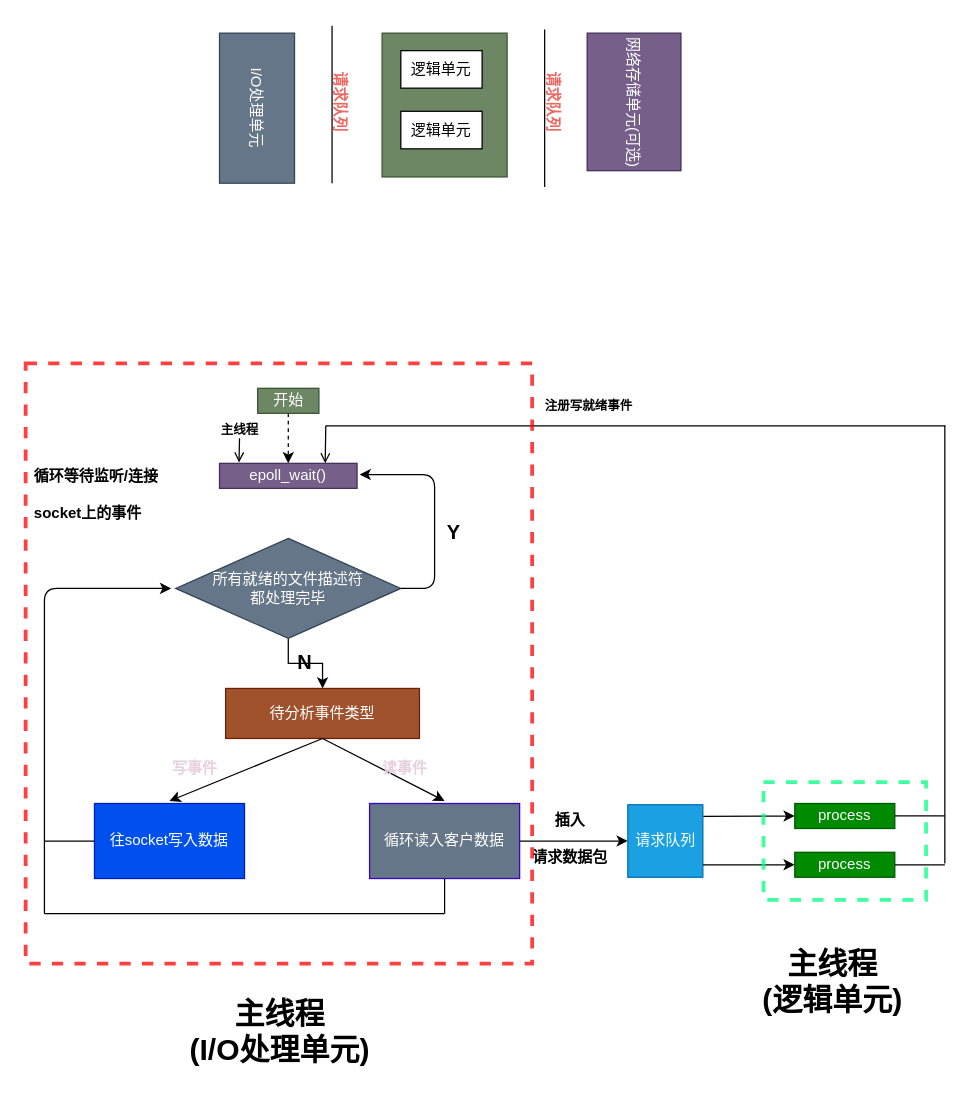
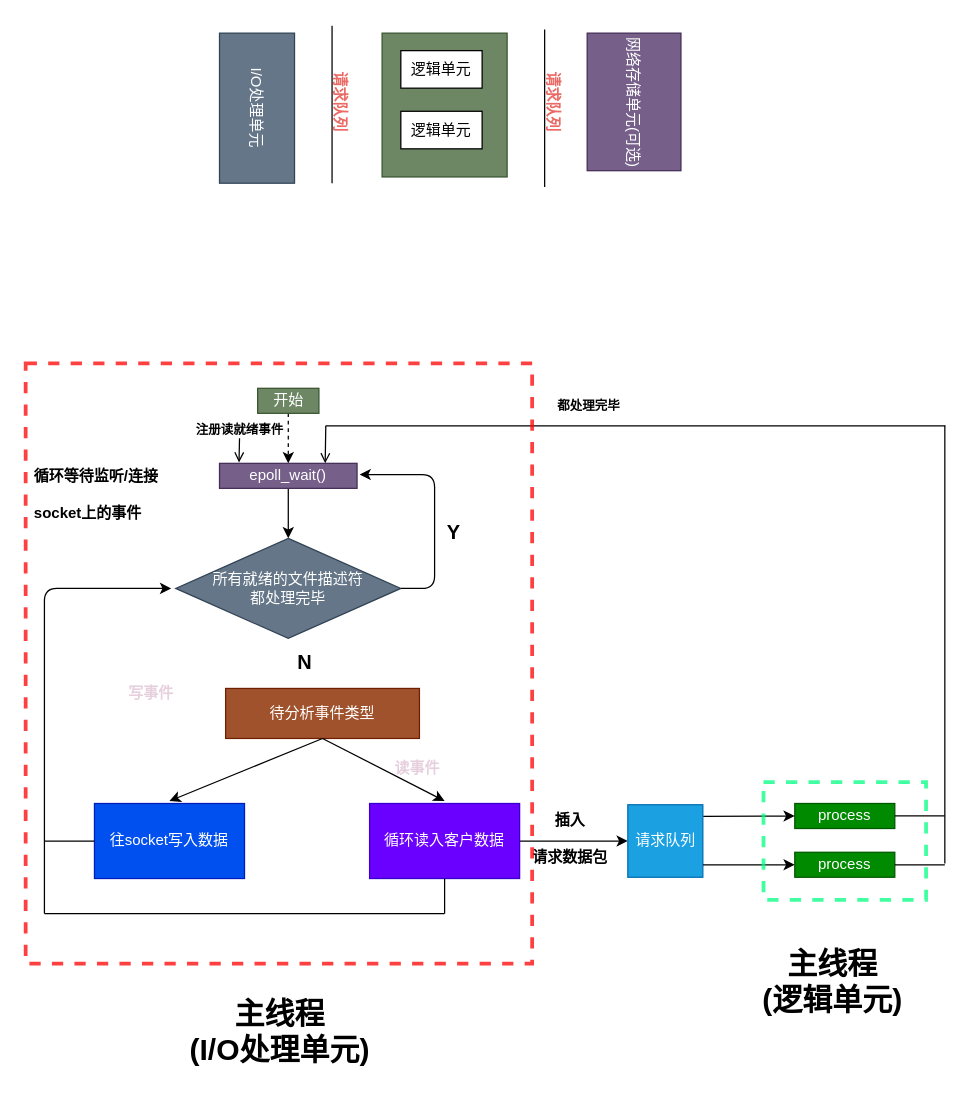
(589, 401) -> (589, 401)
(240, 424) -> (240, 424)
none -> (288, 509)
(301, 663) -> none
(194, 763) -> (150, 688)
(404, 763) -> (417, 763)
(444, 841) -> (444, 841)
